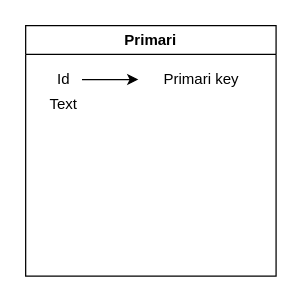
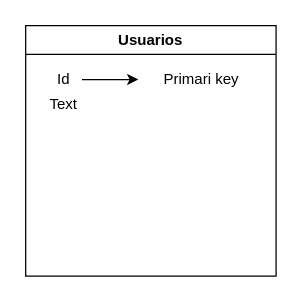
(151, 41) -> (151, 41)
